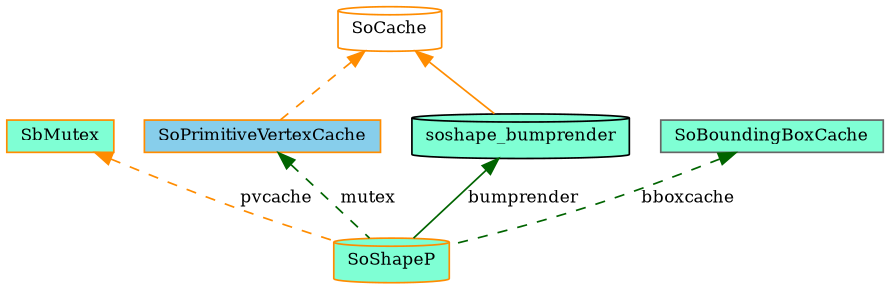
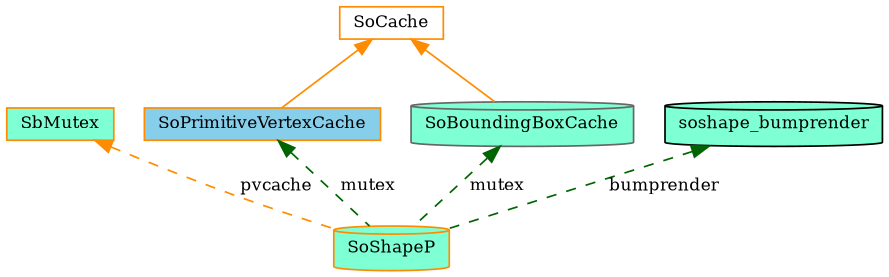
(390, 29) -> (392, 23)
(462, 88) -> (460, 76)
(316, 91) -> (320, 79)
(772, 136) -> (522, 124)
(685, 198) -> (495, 186)
(450, 204) -> (571, 190)
